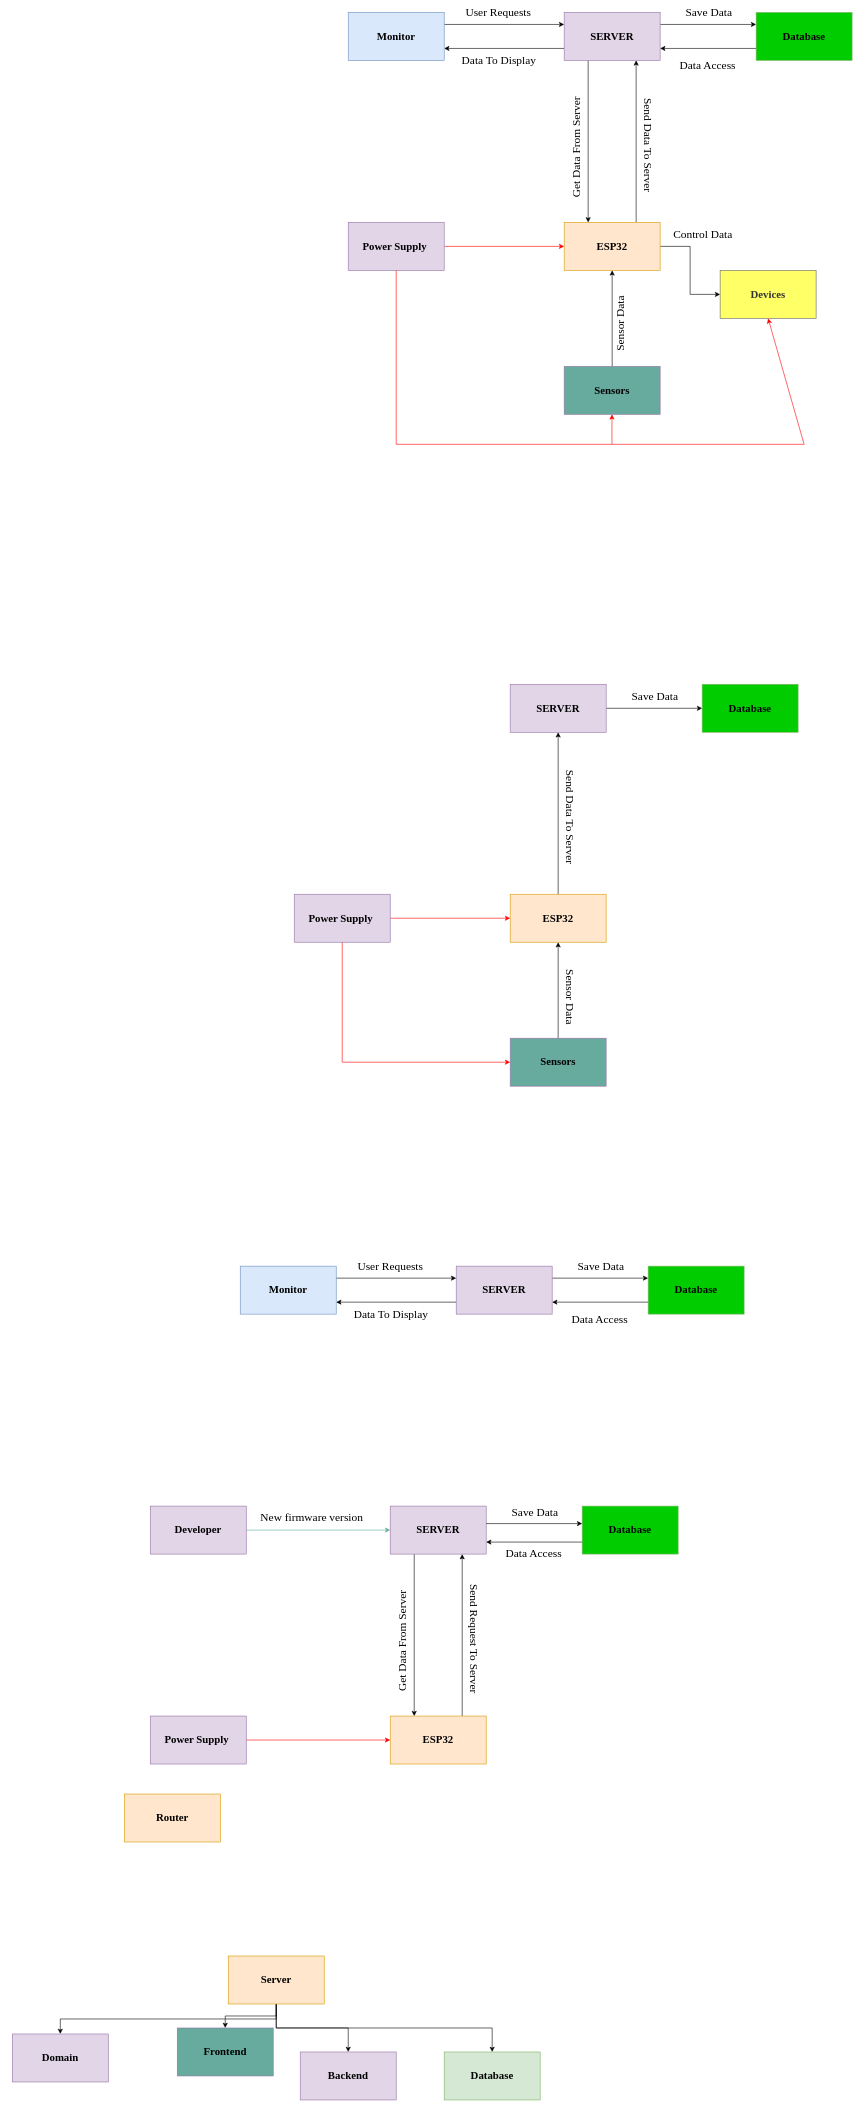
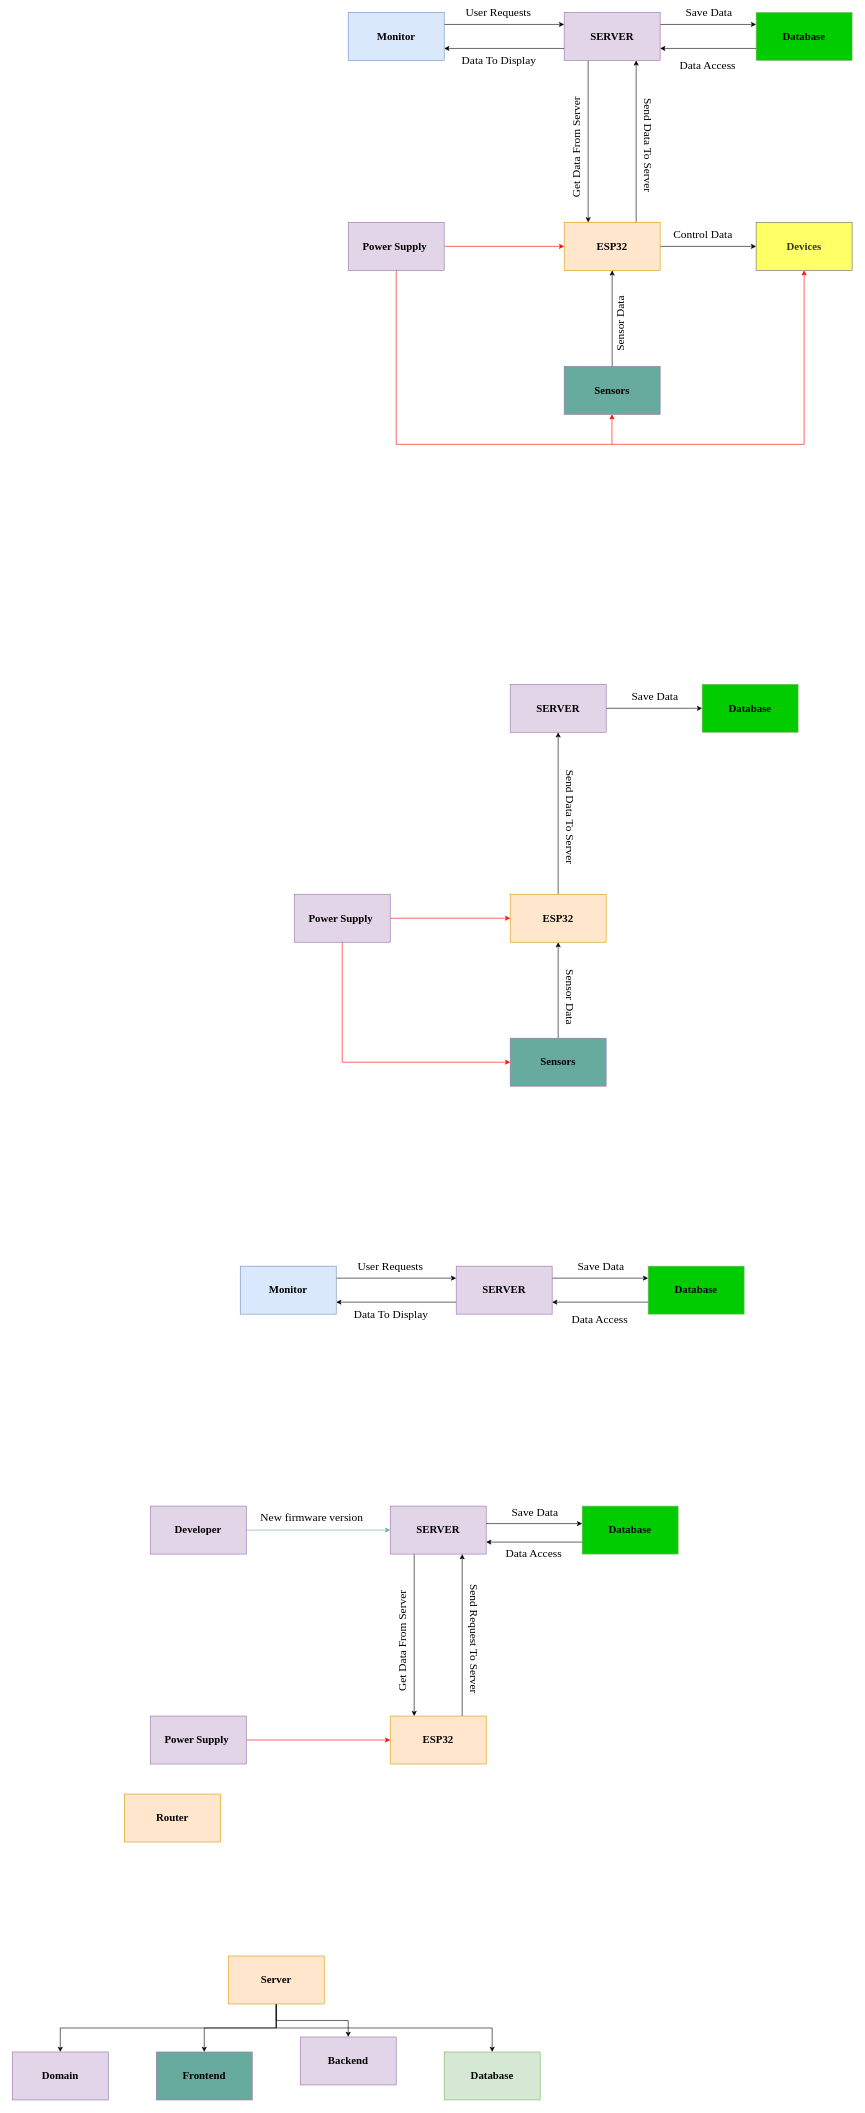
(768, 294) -> (804, 246)
(225, 2052) -> (204, 2076)
(60, 2058) -> (60, 2076)
(348, 2076) -> (348, 2061)
